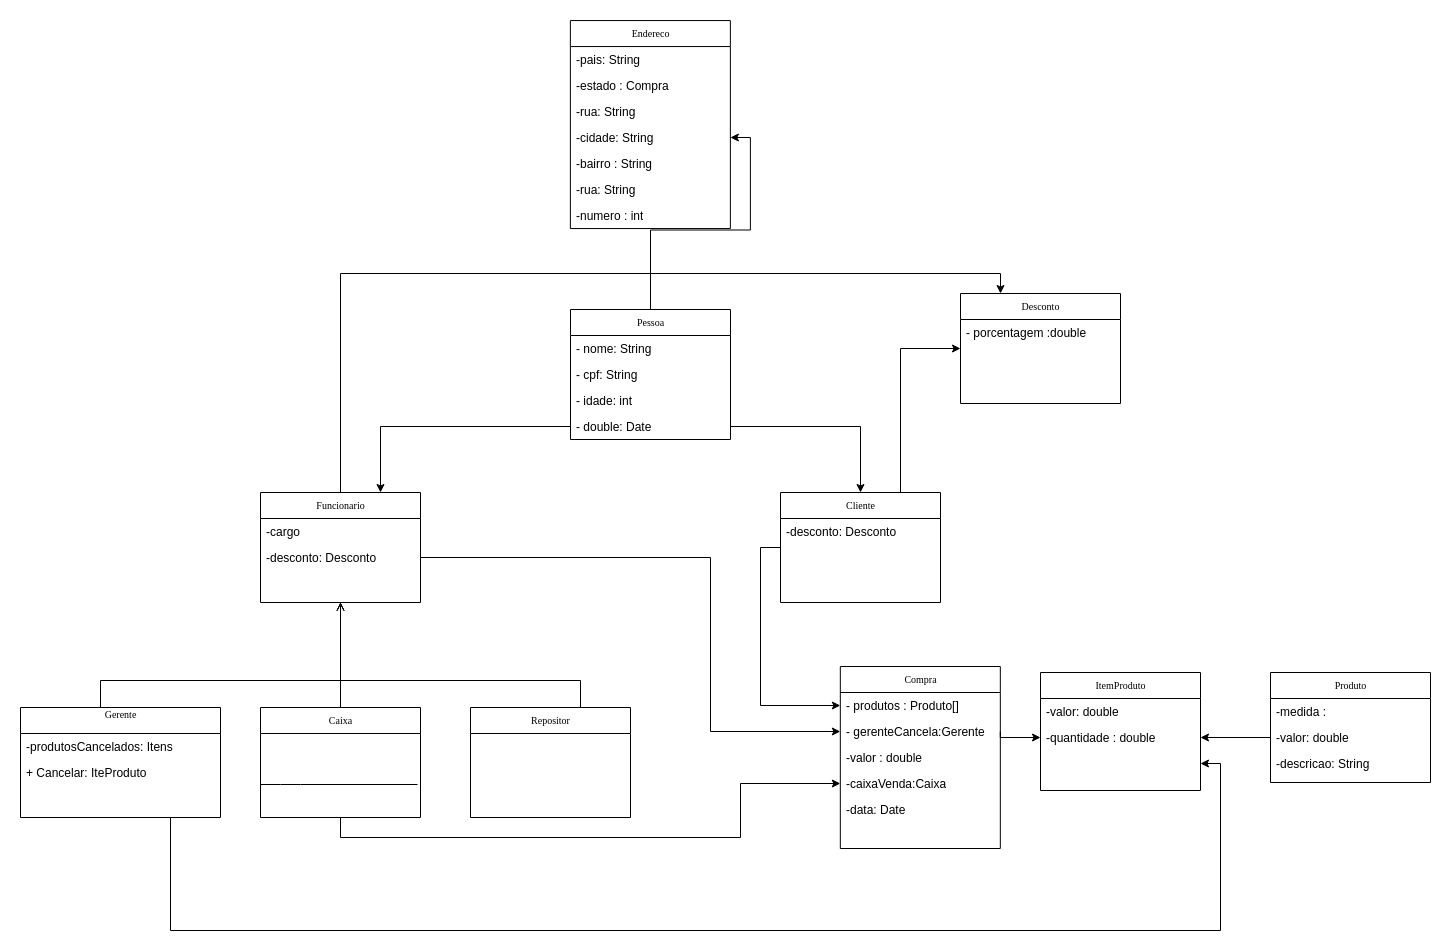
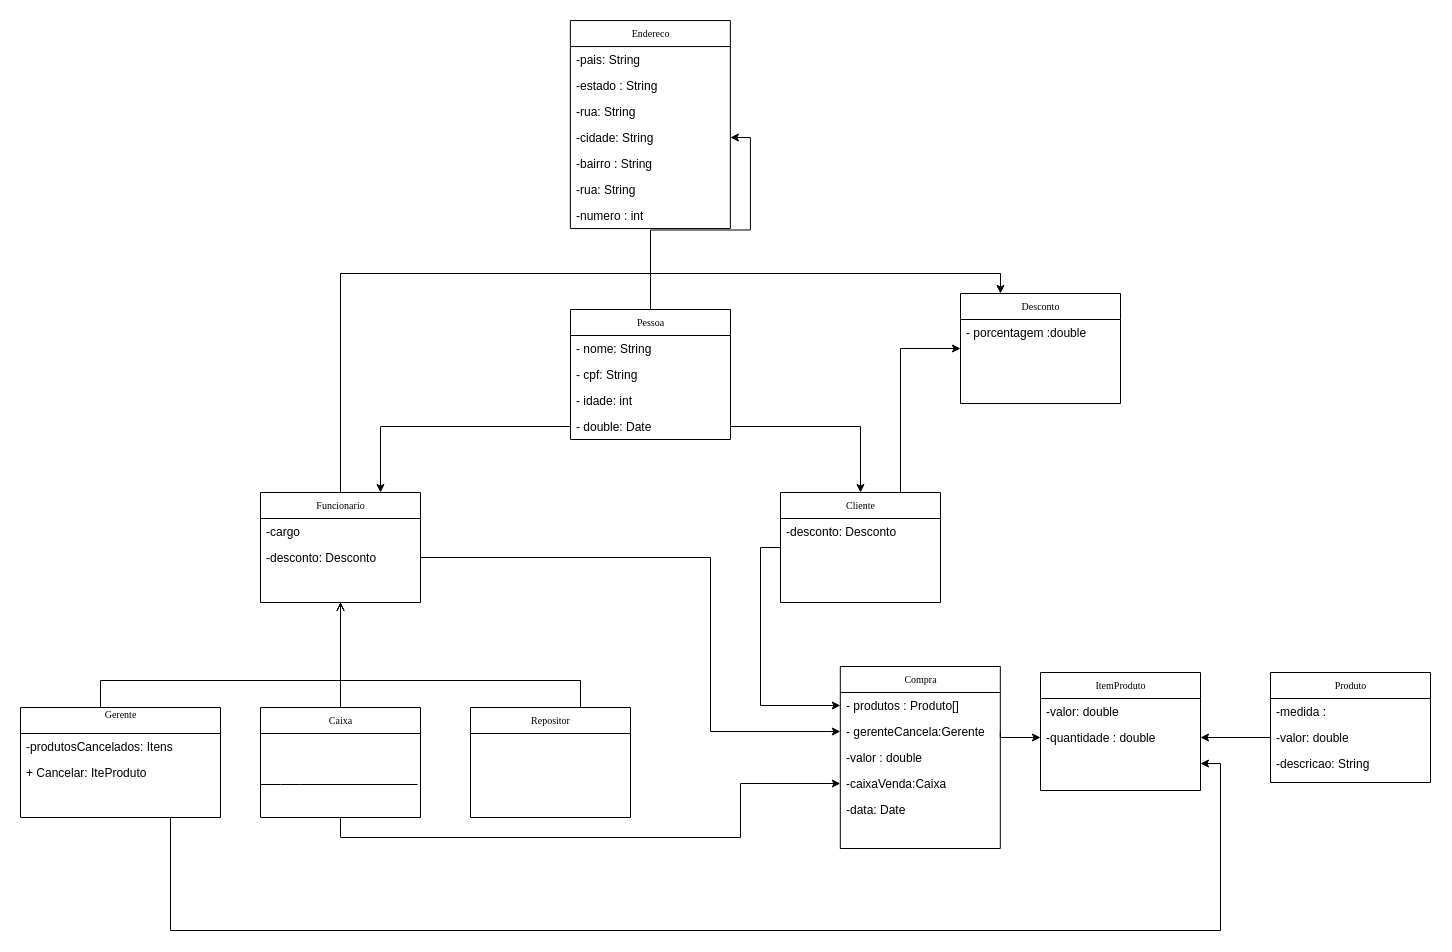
(626, 87) -> (624, 87)
